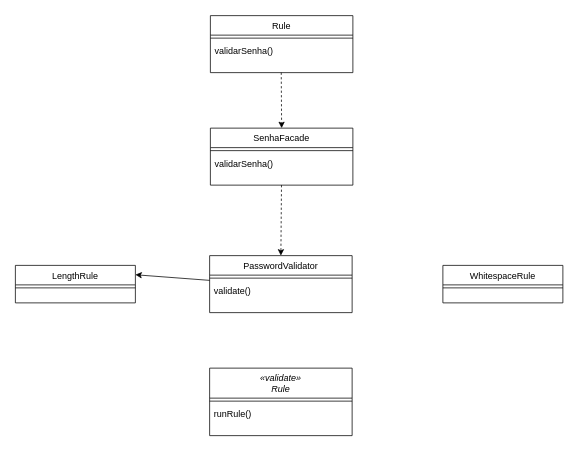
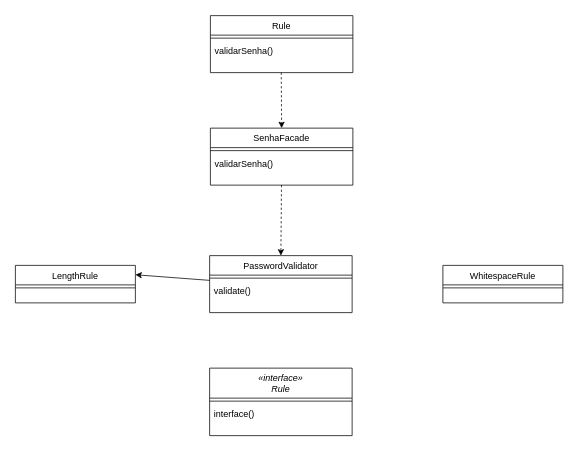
(281, 378) -> (281, 378)
(235, 414) -> (240, 414)
